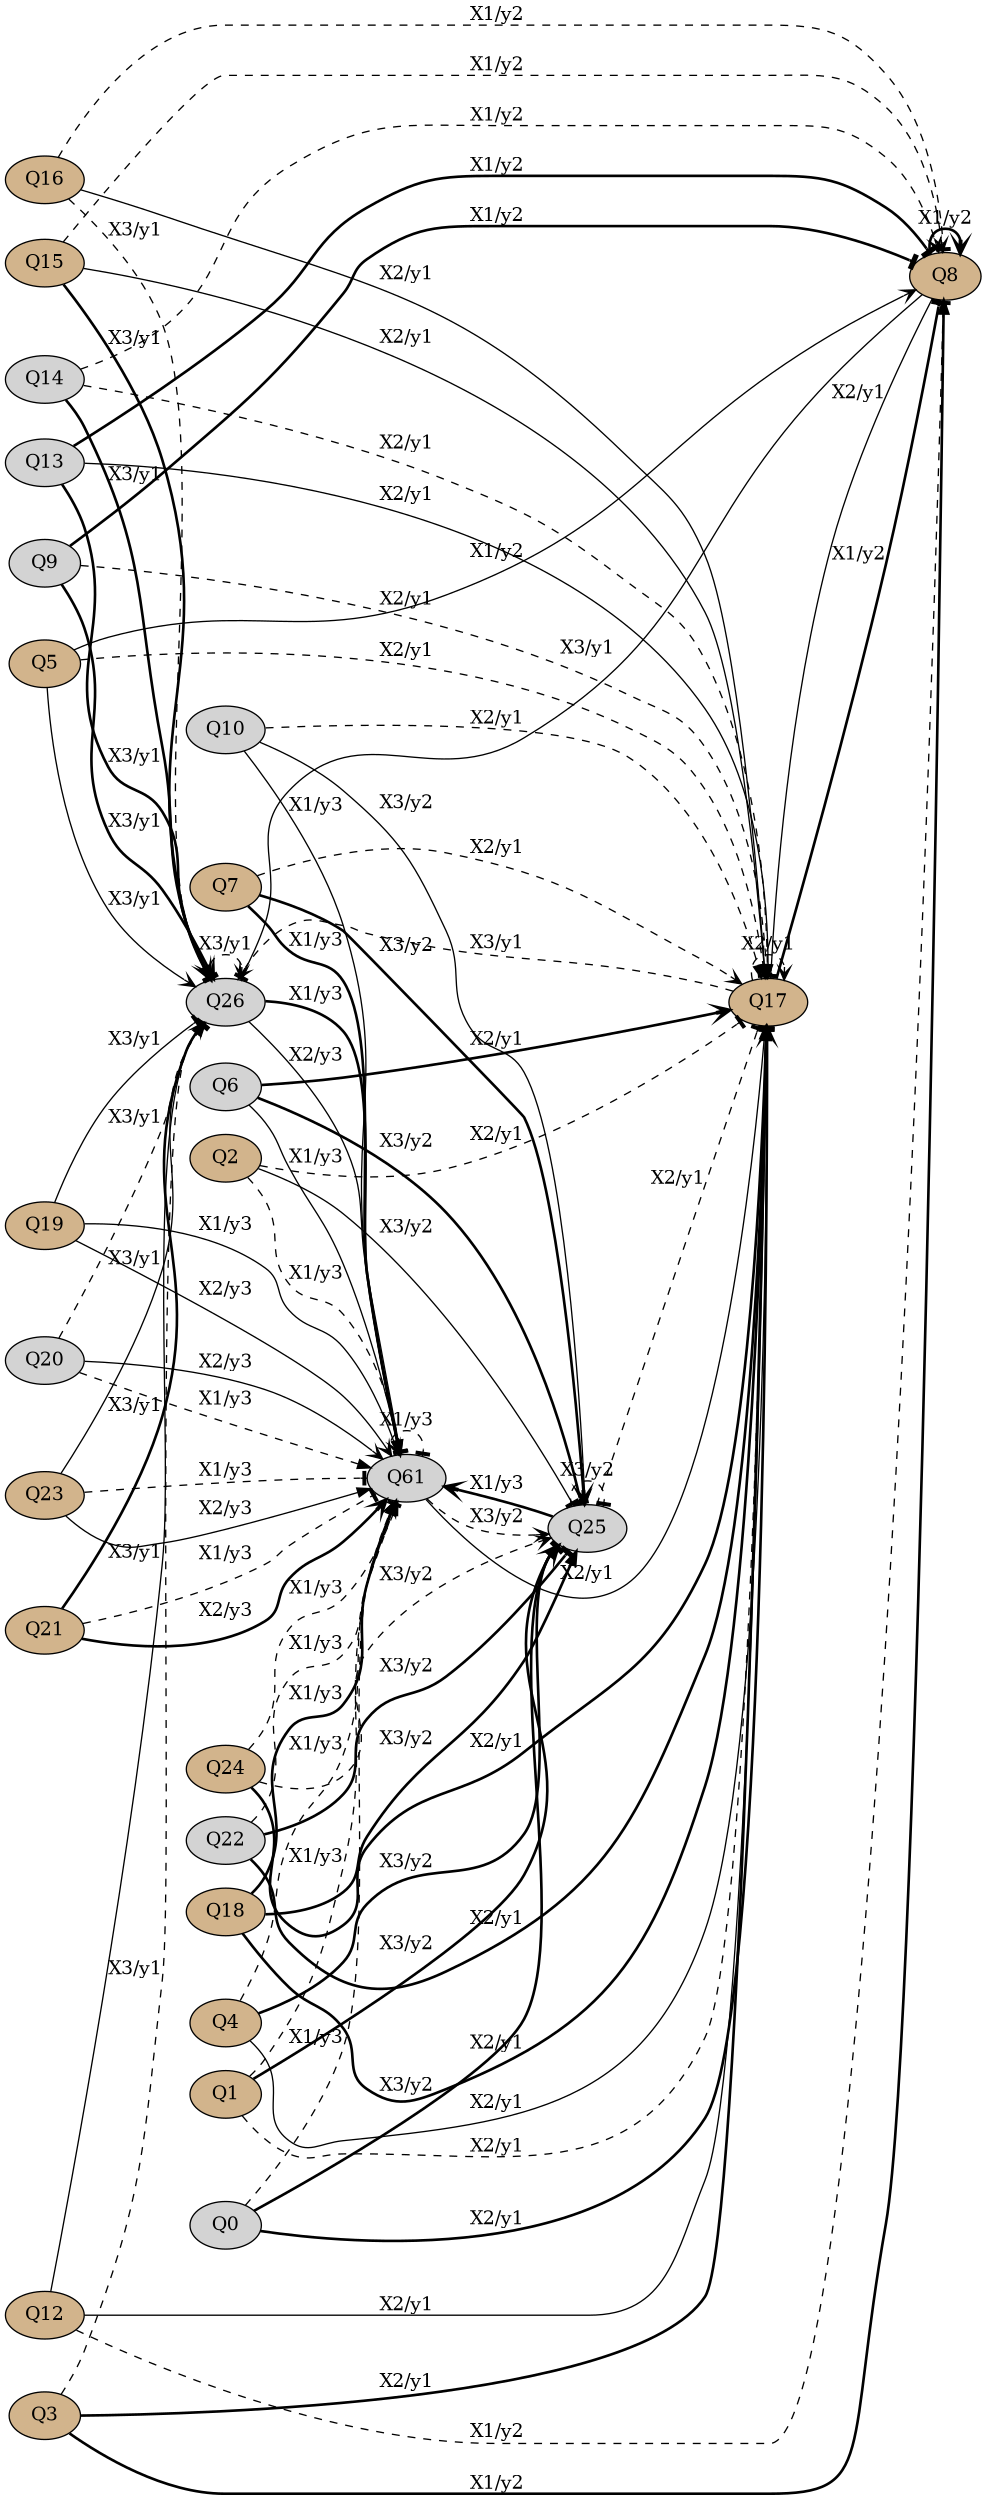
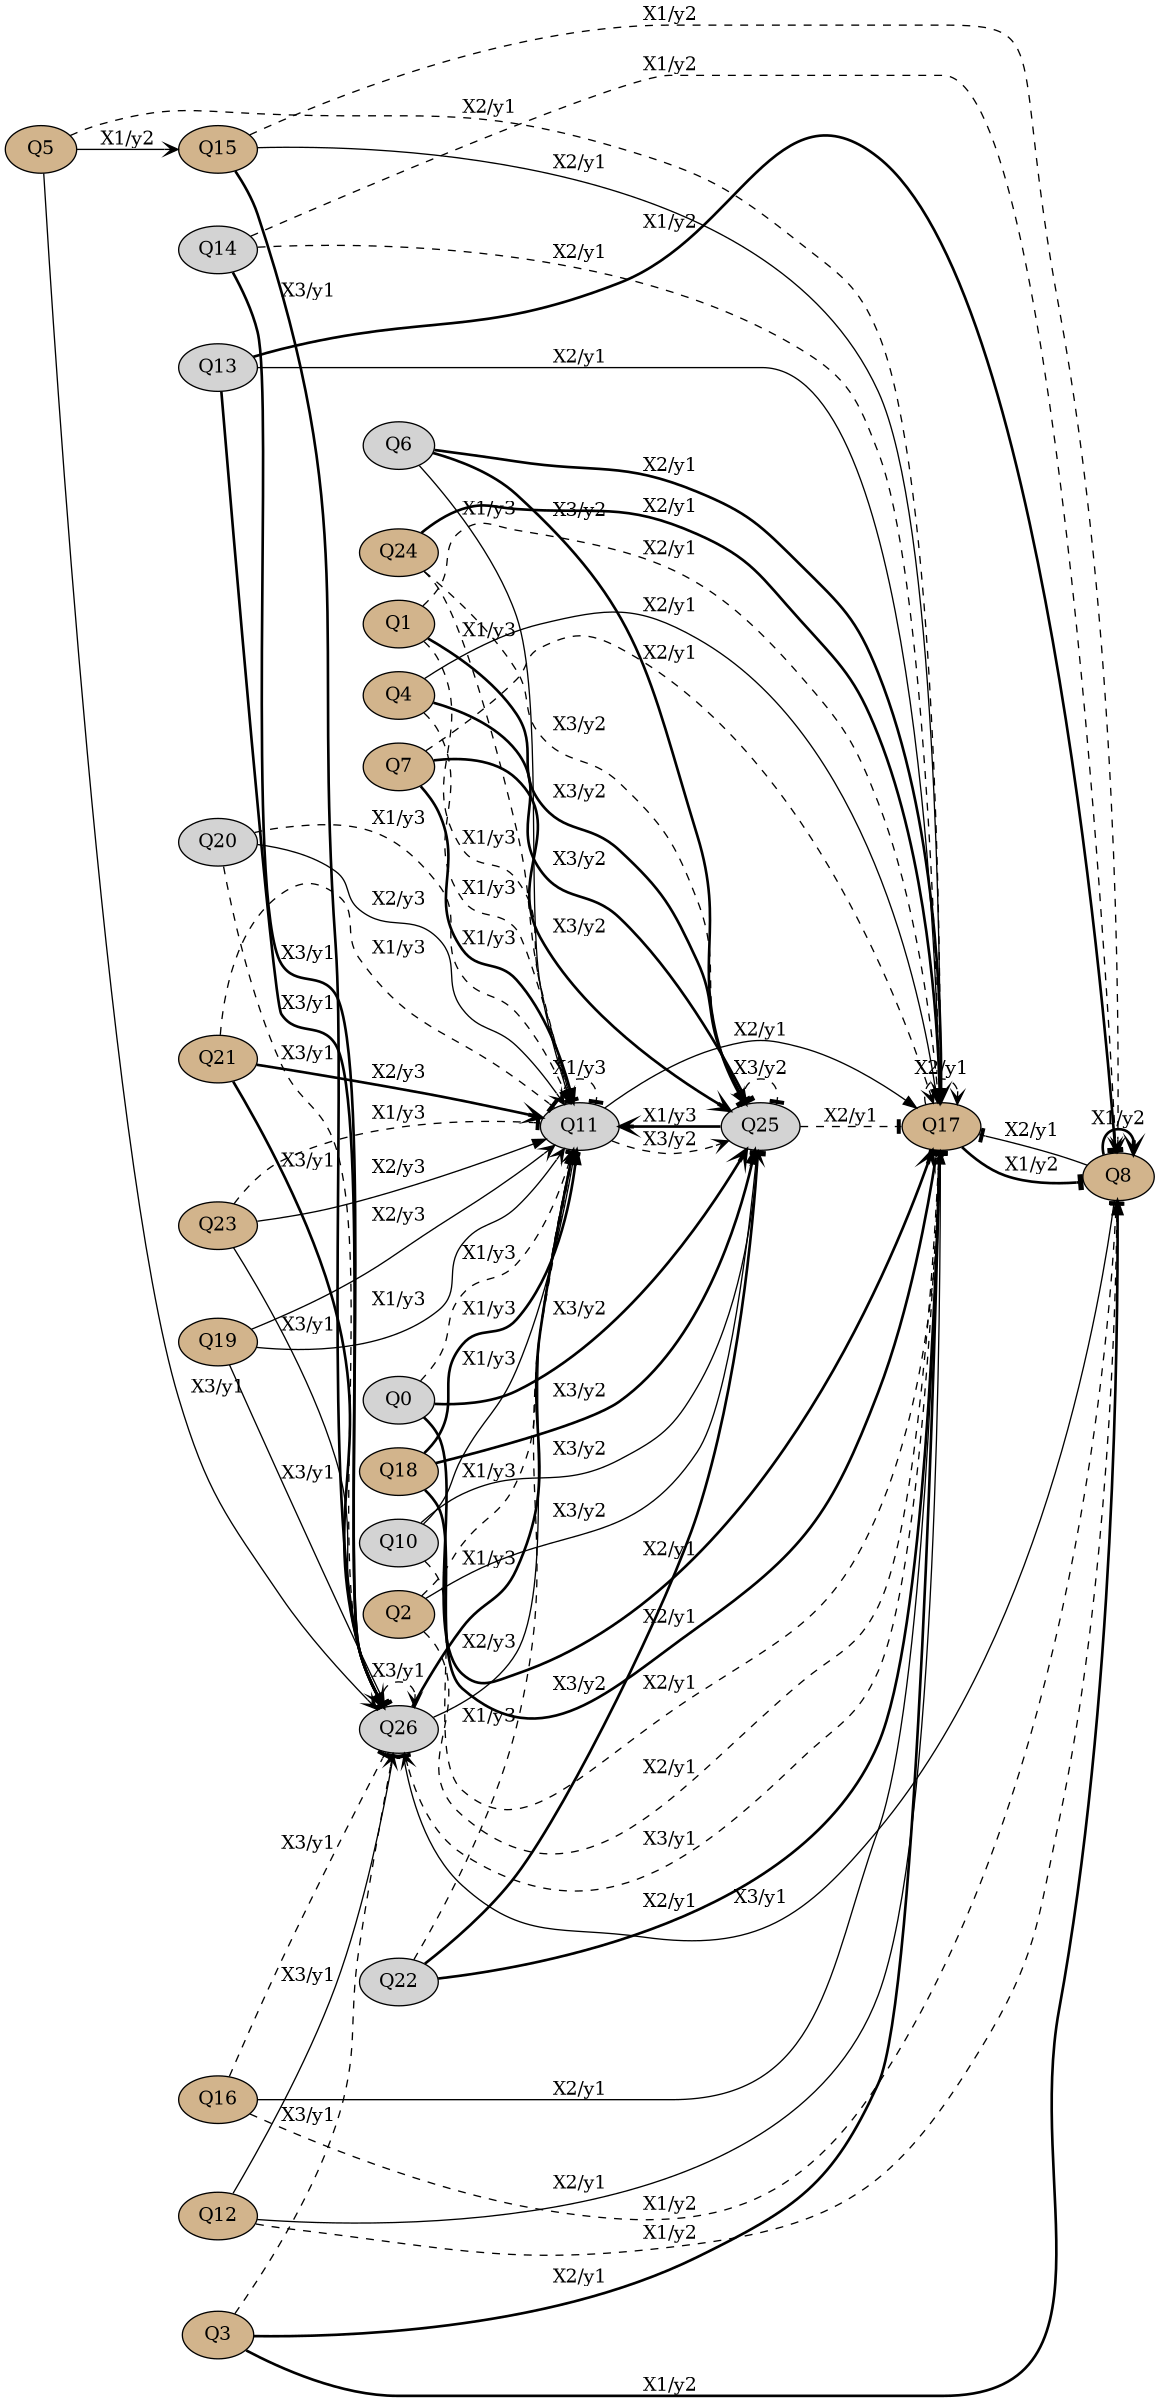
(45, 563) -> none
(503, 571) -> (121, 149)
(407, 1478) -> (580, 1127)
